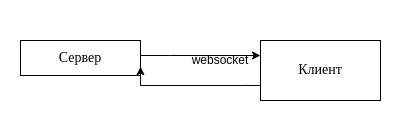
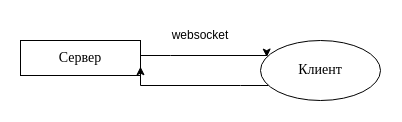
(221, 61) -> (201, 36)
(321, 71) -> (321, 71)
